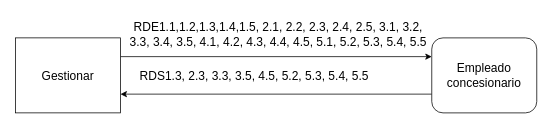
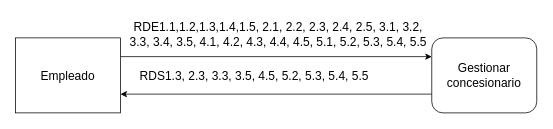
(68, 75) -> (68, 75)
(484, 75) -> (484, 75)
